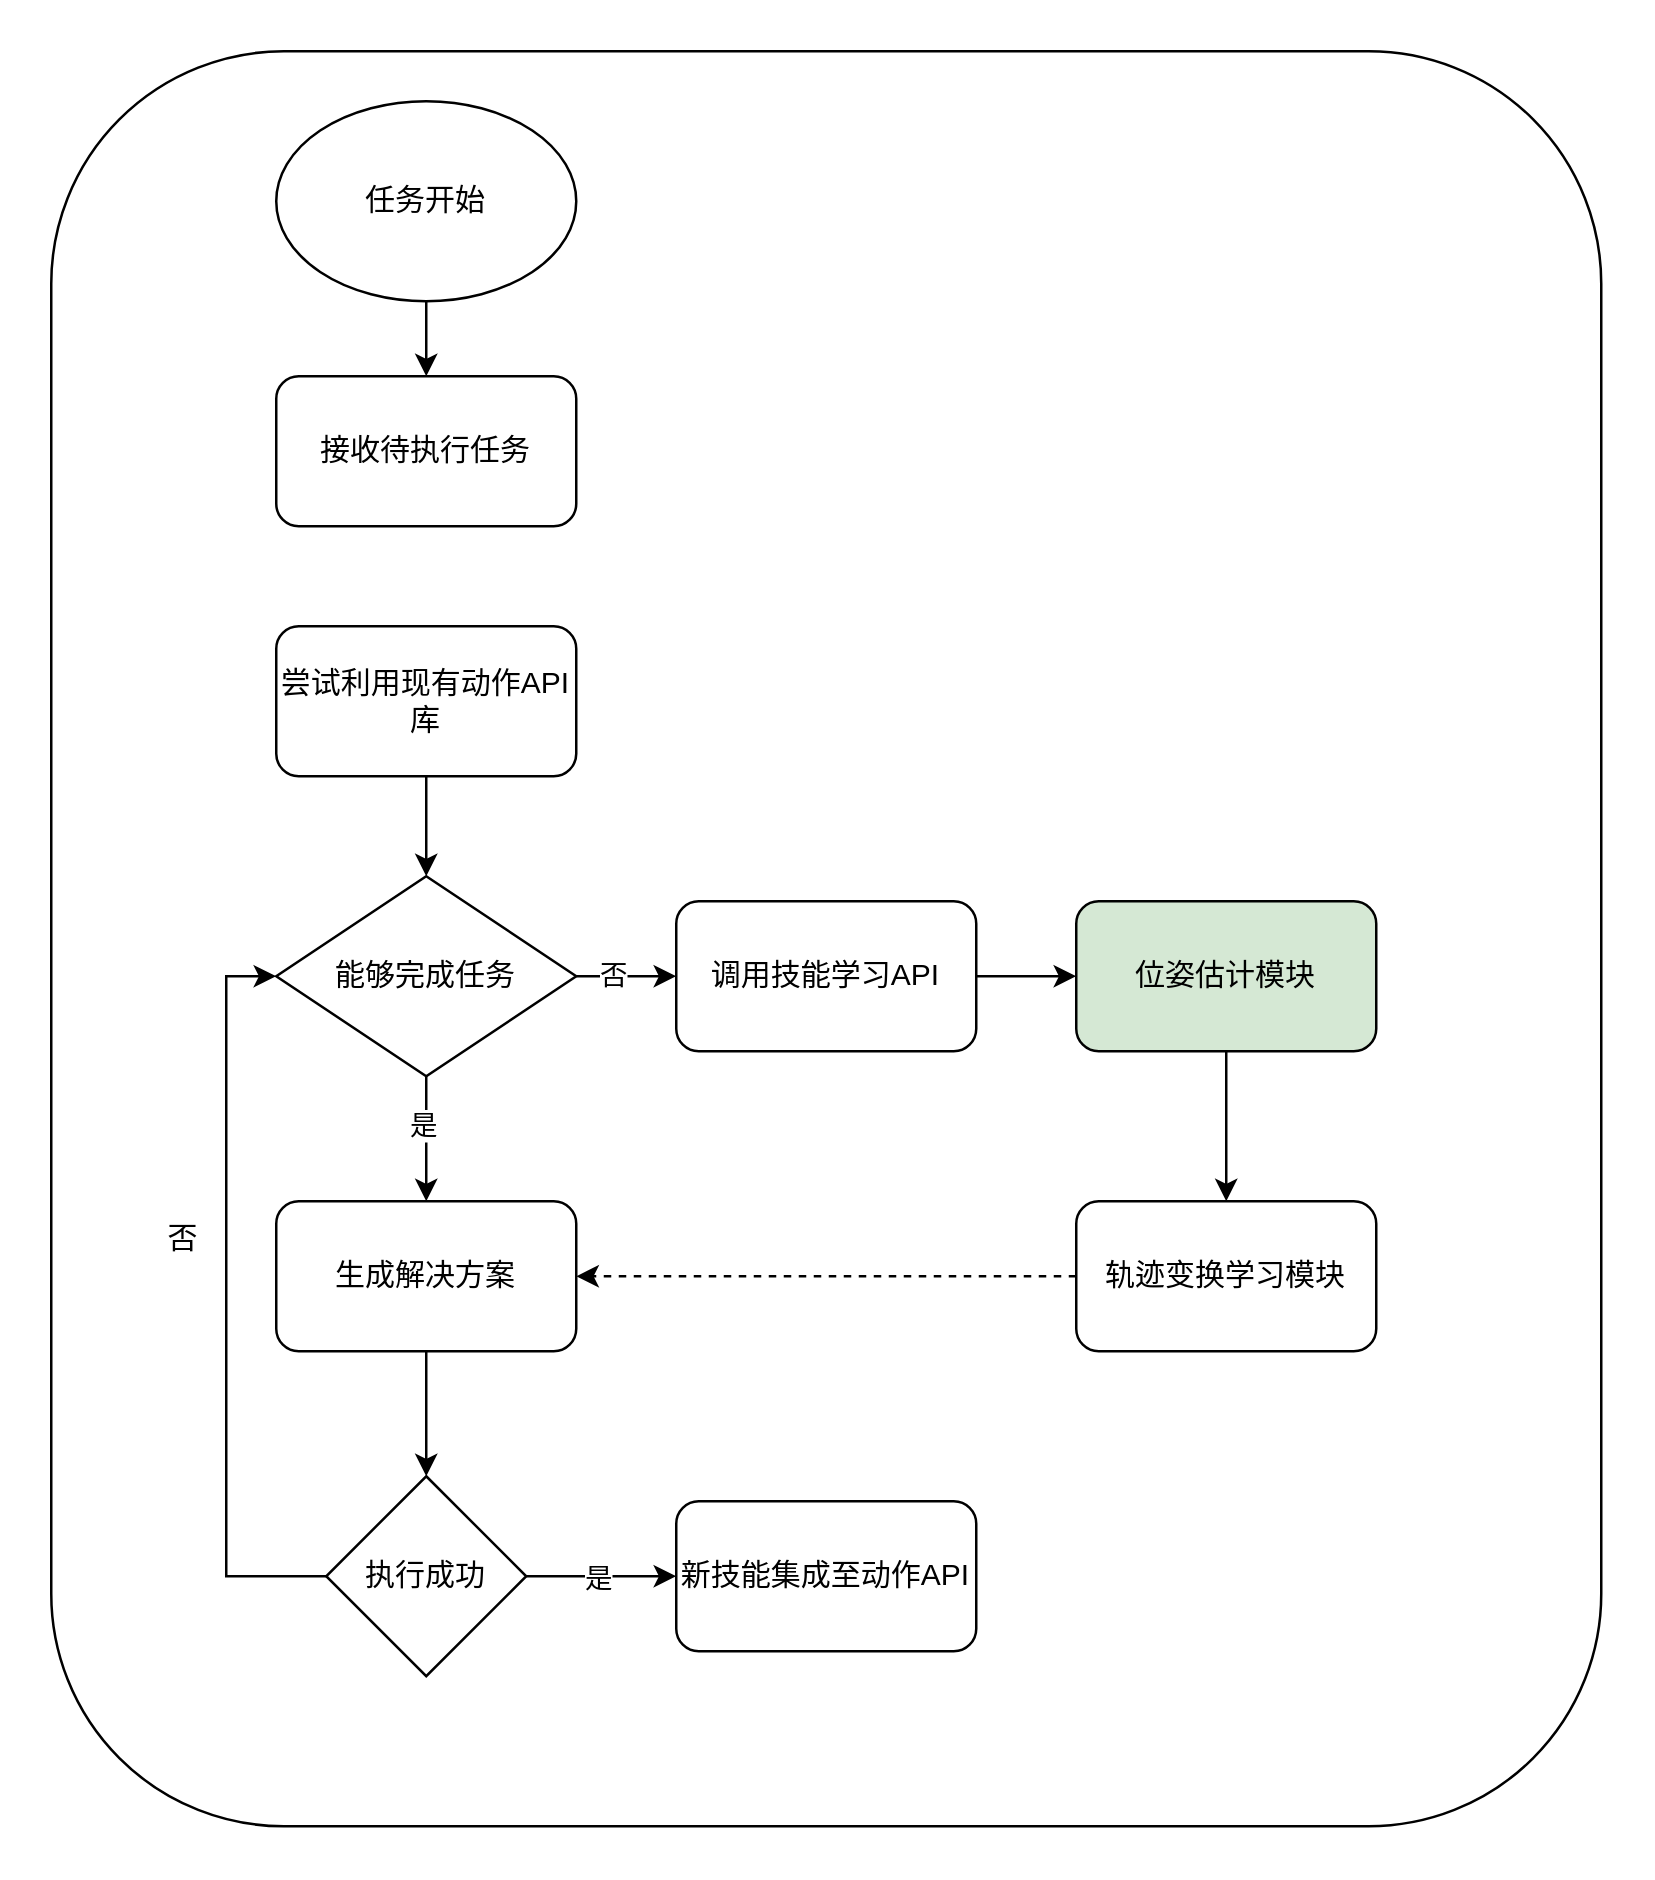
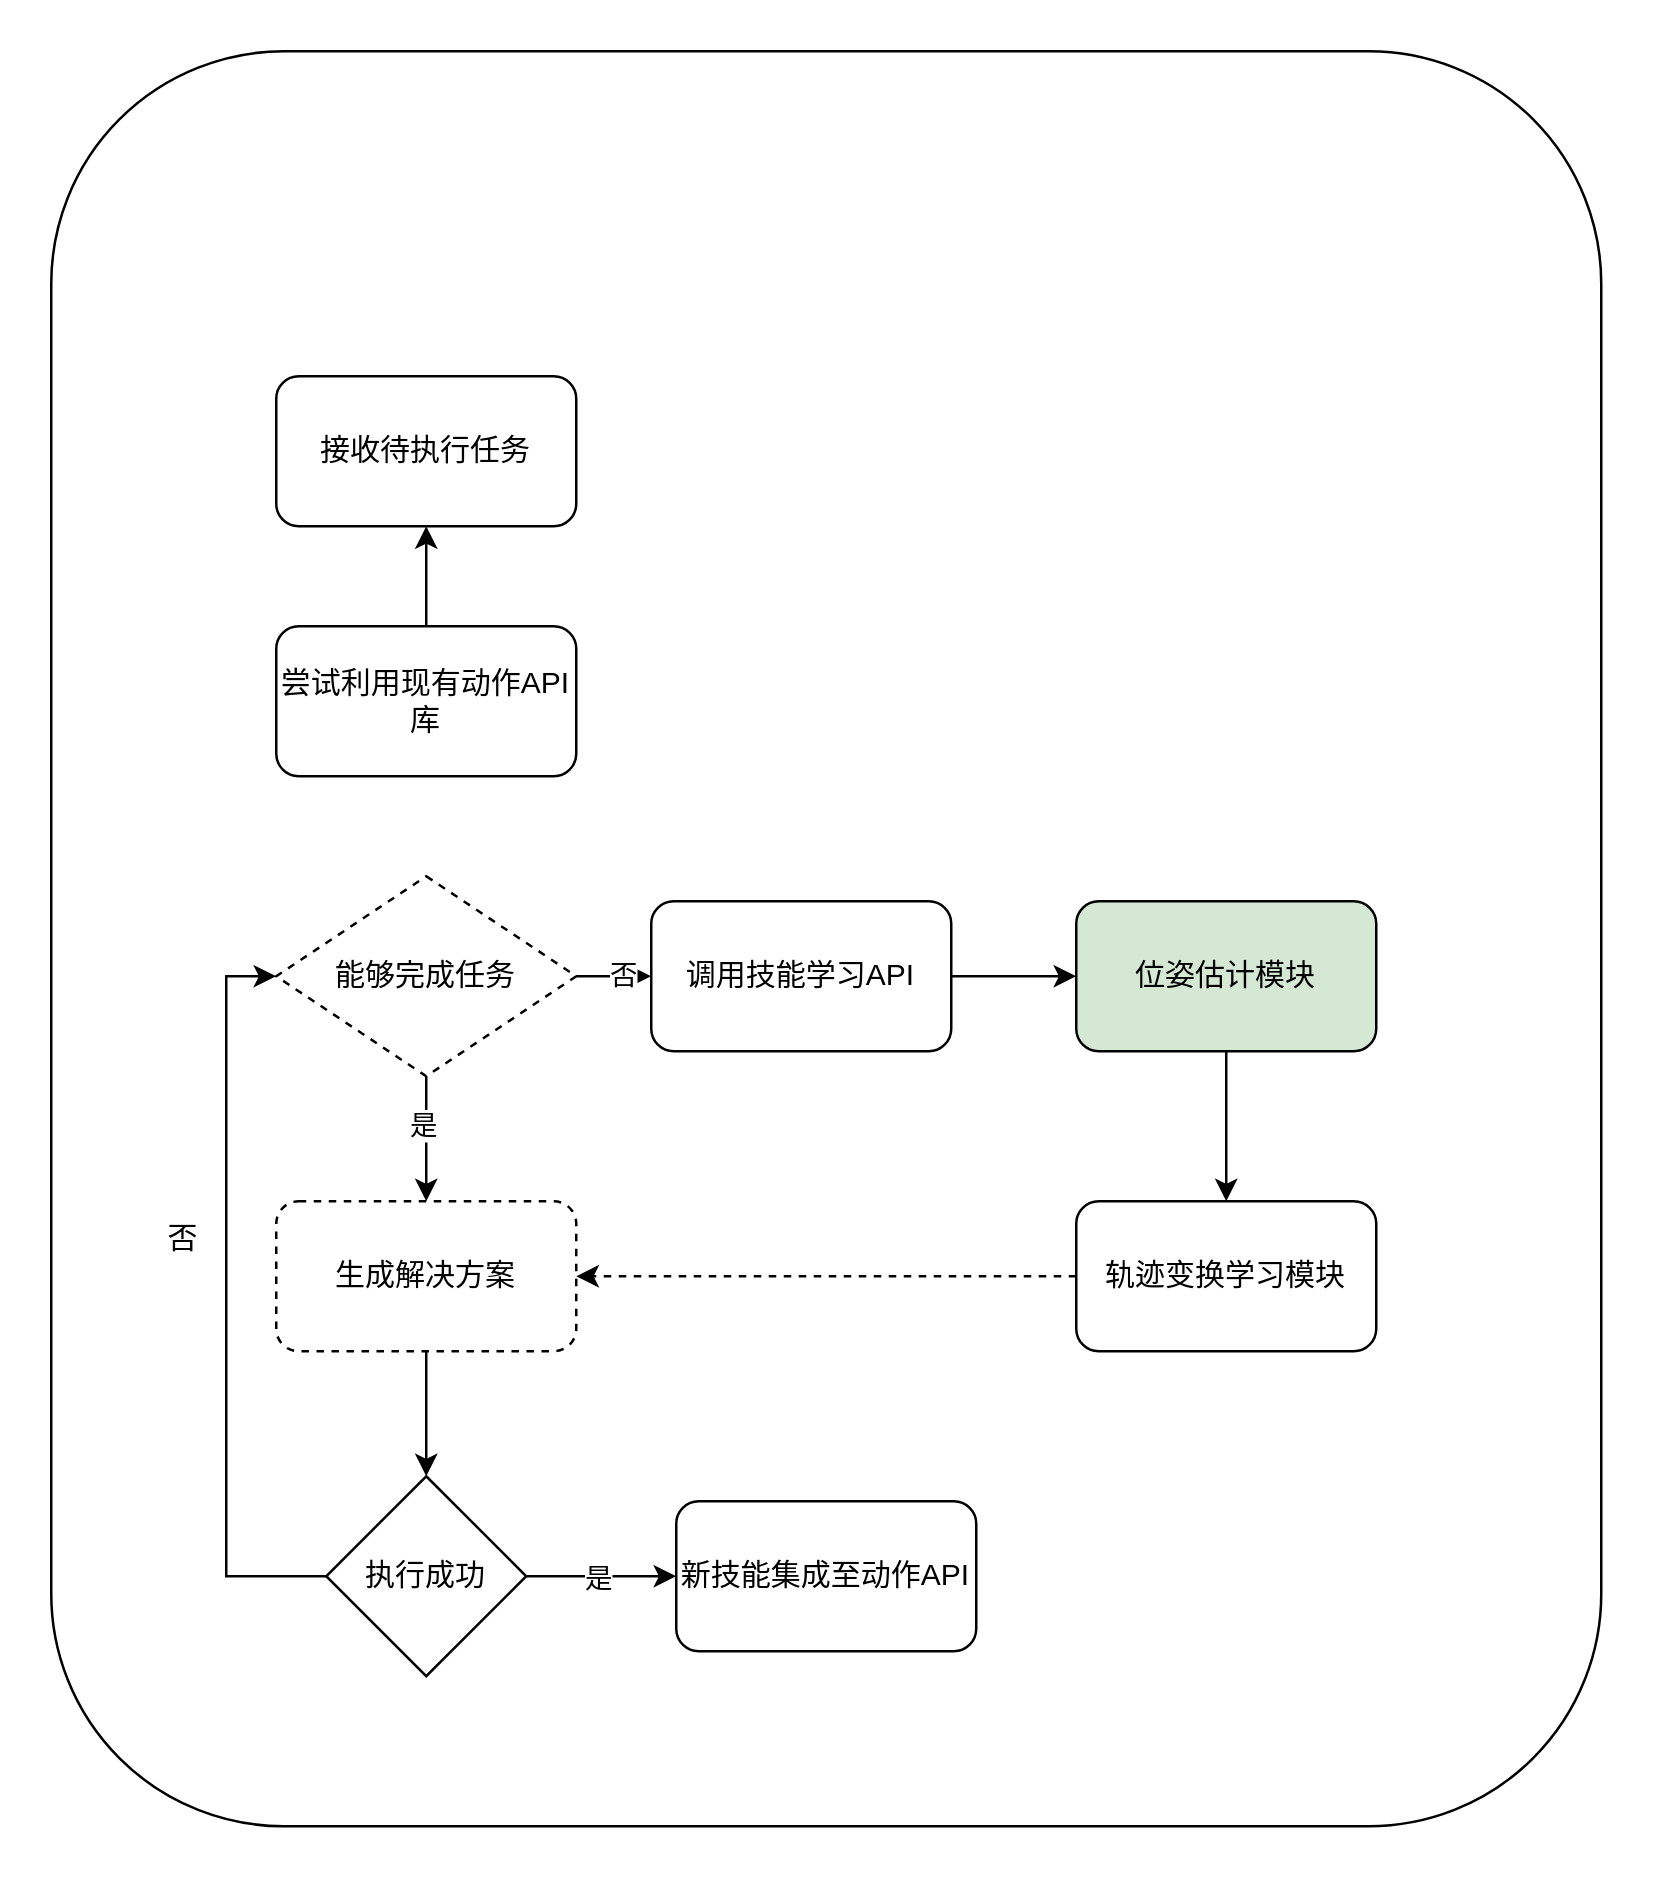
(426, 201) -> none
(426, 347) -> none
(426, 818) -> (426, 584)
(426, 976) -> (426, 976)
(826, 976) -> (801, 976)
(426, 1276) -> (426, 1276)
